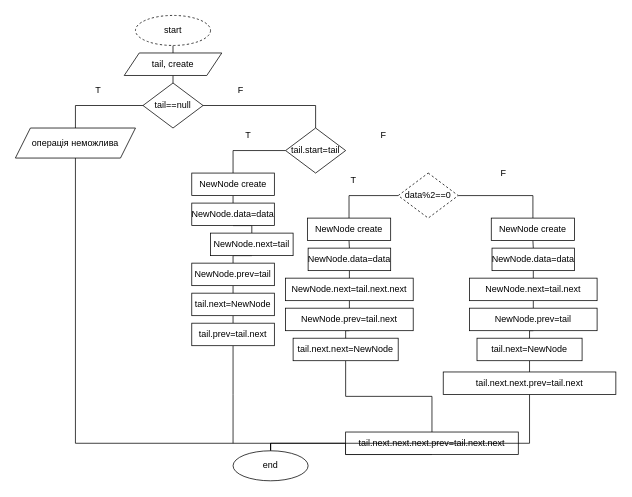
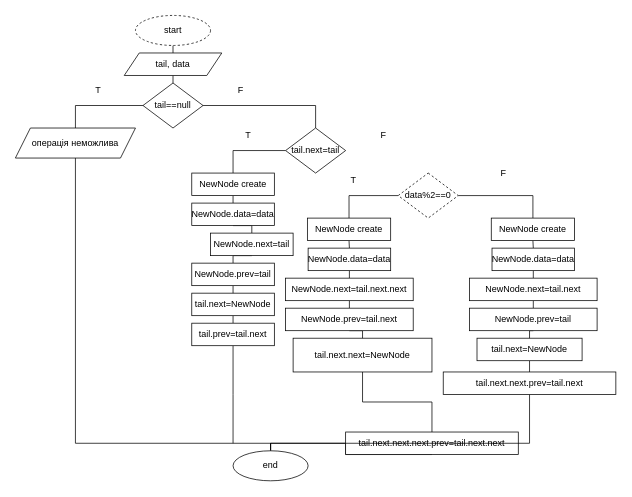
(173, 64) -> (173, 64)
(315, 150) -> (315, 150)
(345, 349) -> (362, 355)
